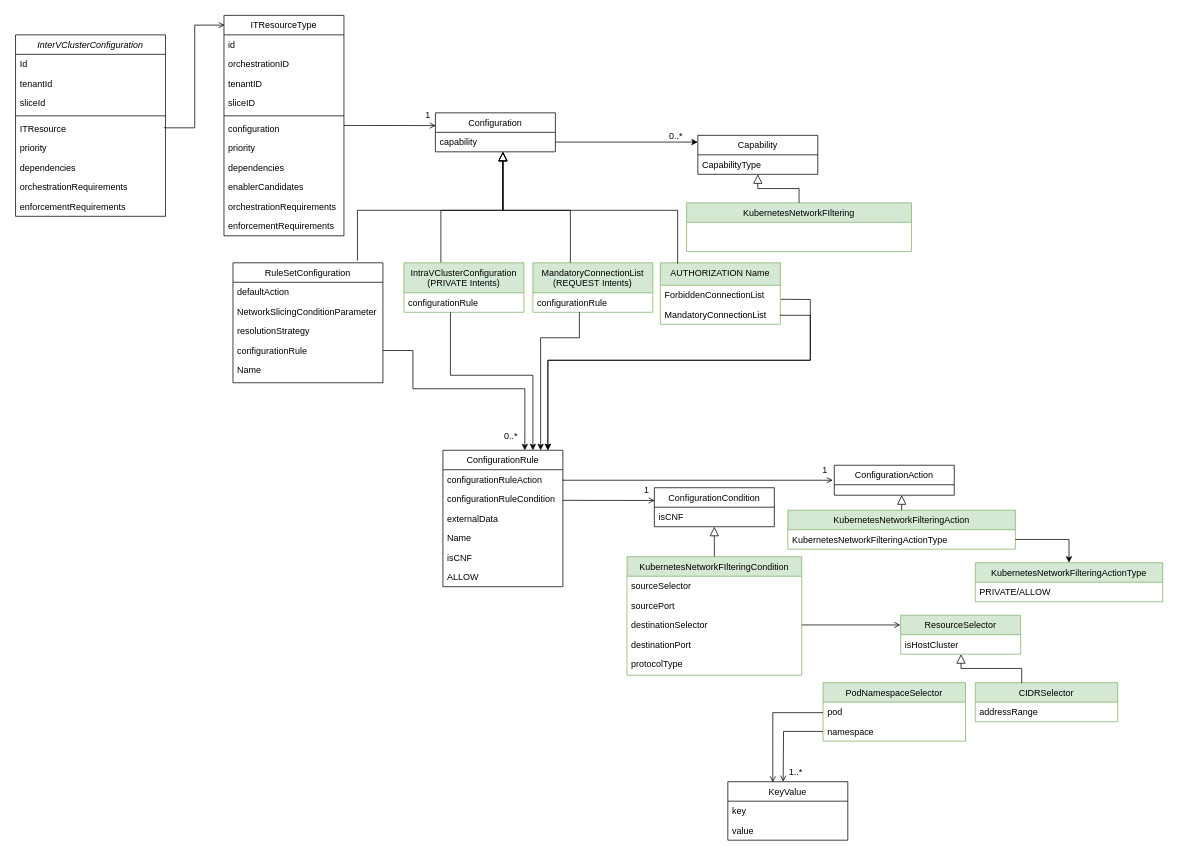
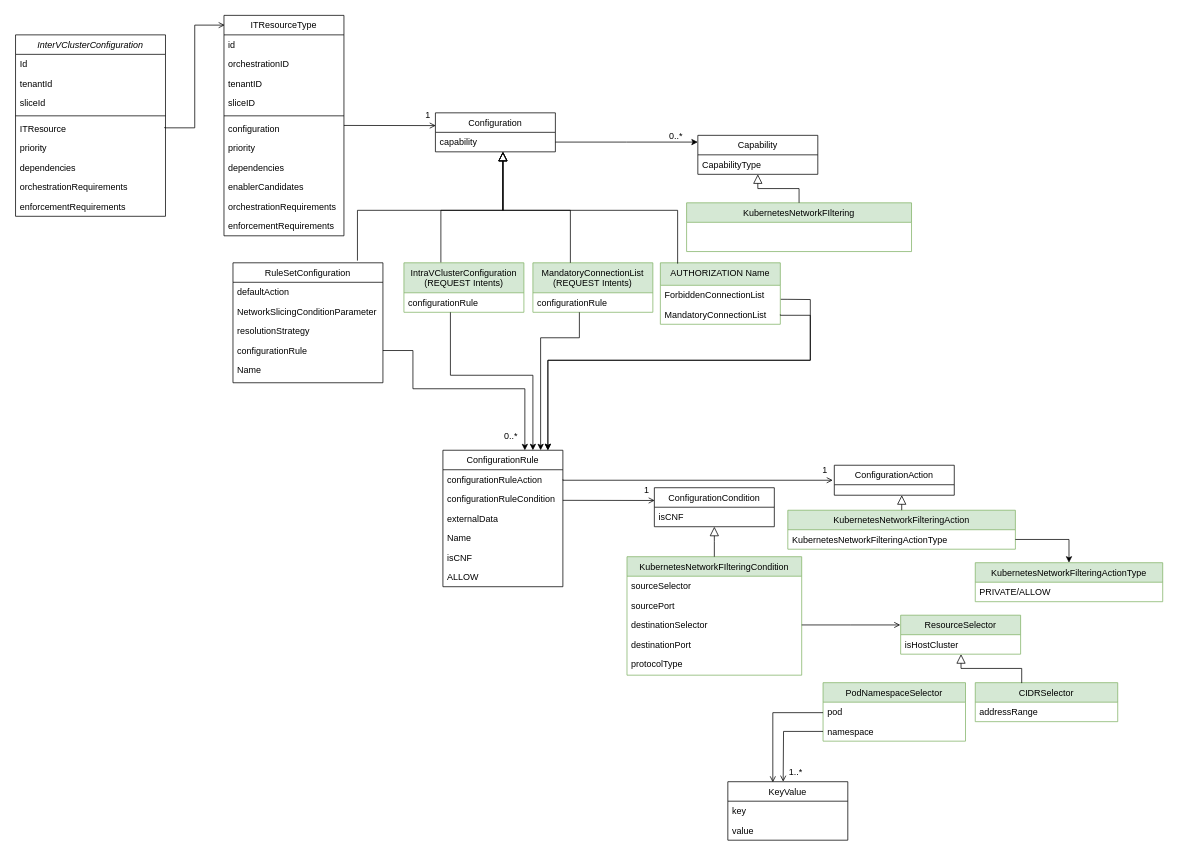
(464, 273) -> (464, 273)
